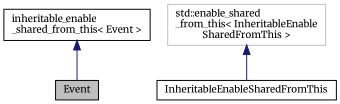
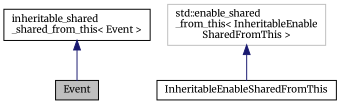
(77, 25) -> (77, 25)
